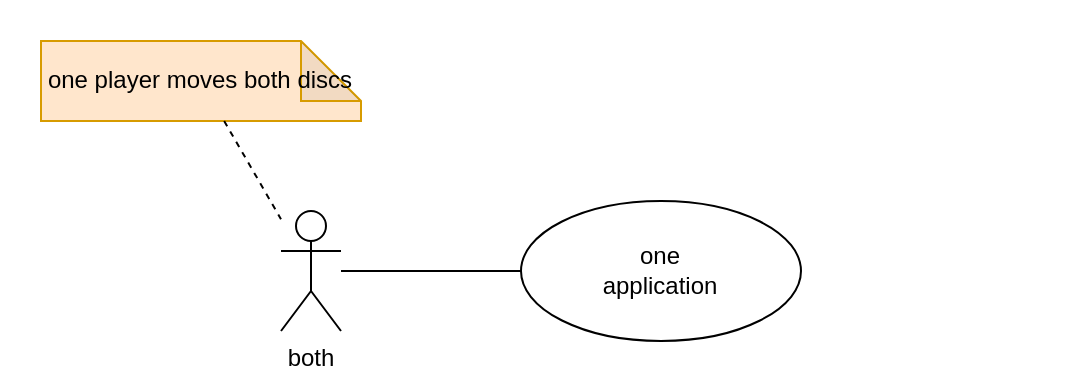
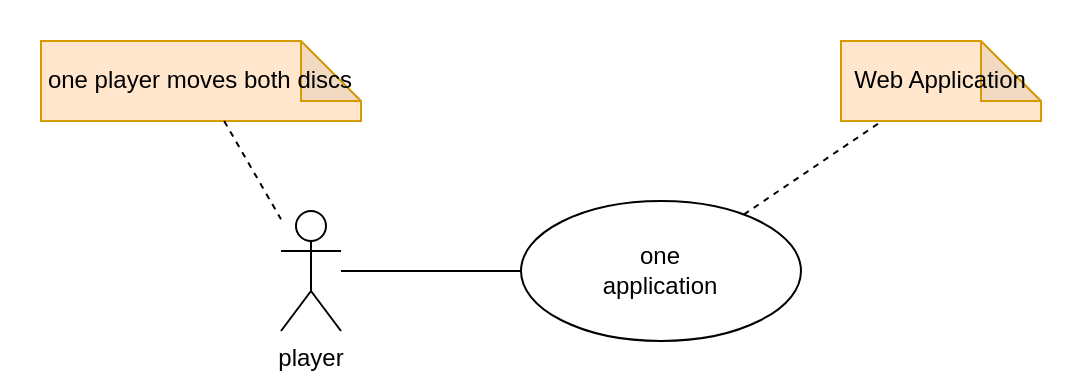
none -> (941, 81)
none -> (813, 168)
(312, 359) -> (312, 359)
